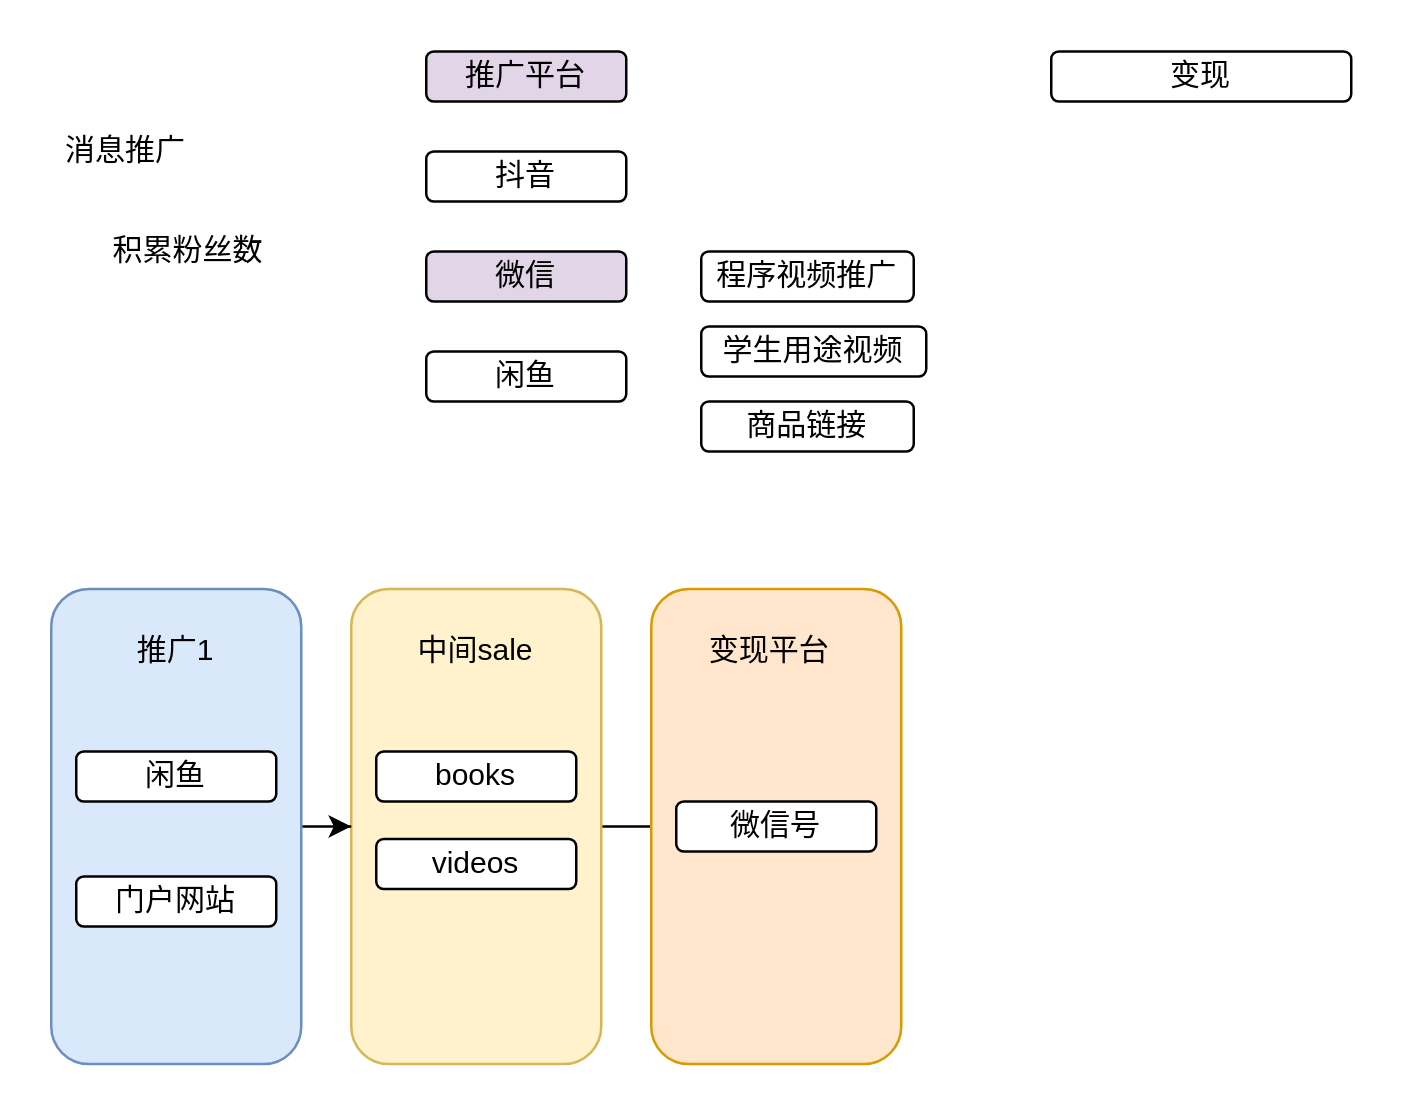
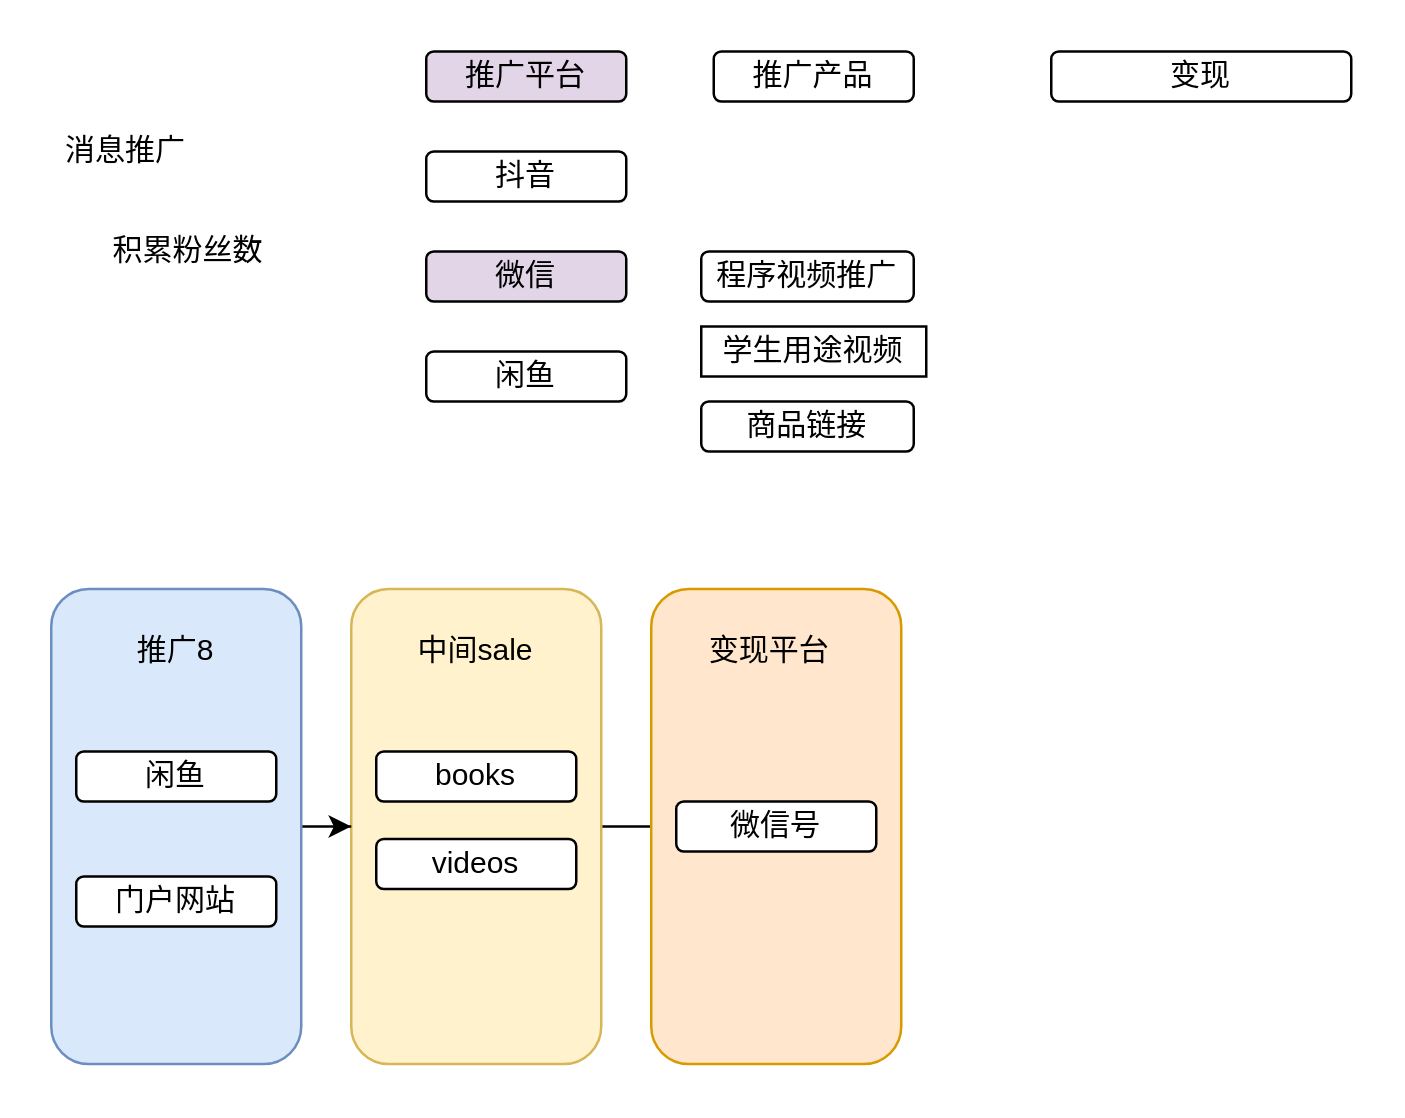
none -> (814, 76)
(814, 351) -> (814, 351)
(176, 651) -> (176, 651)
